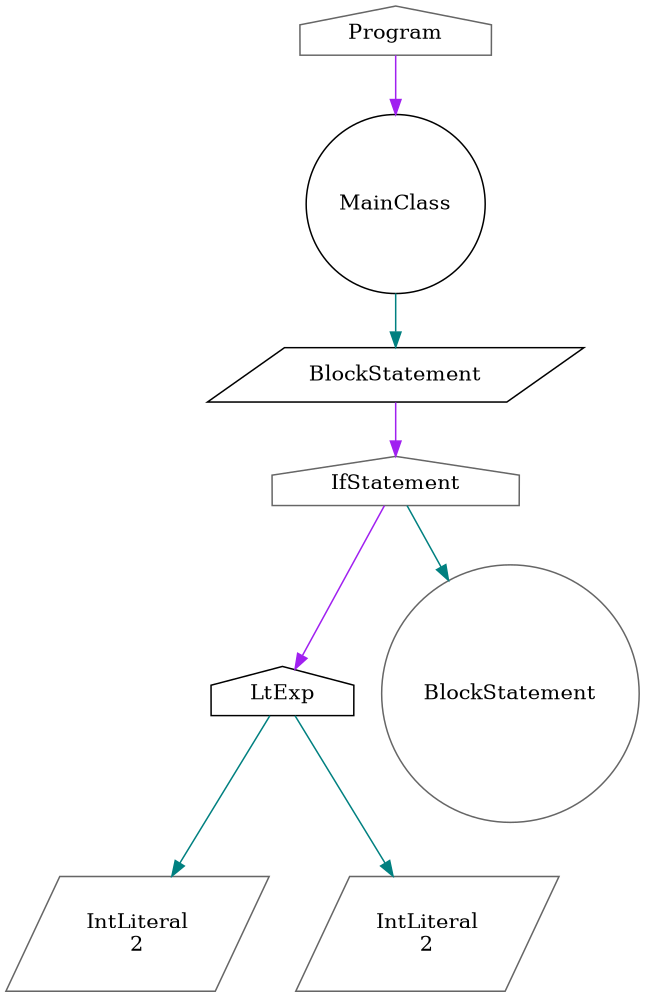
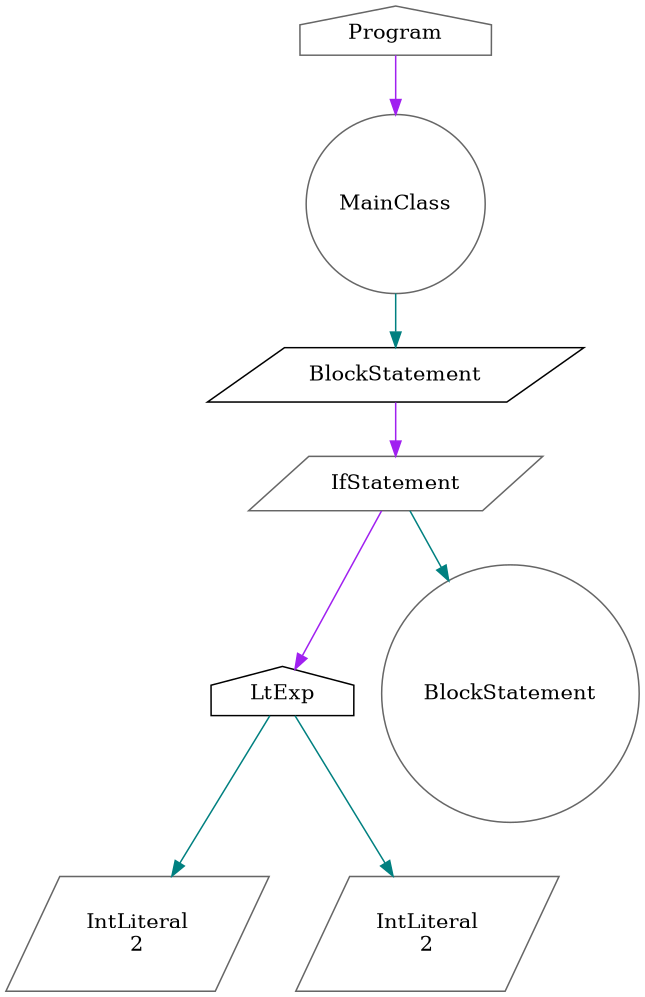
(396, 204) -> (396, 204)
(396, 484) -> (396, 484)
